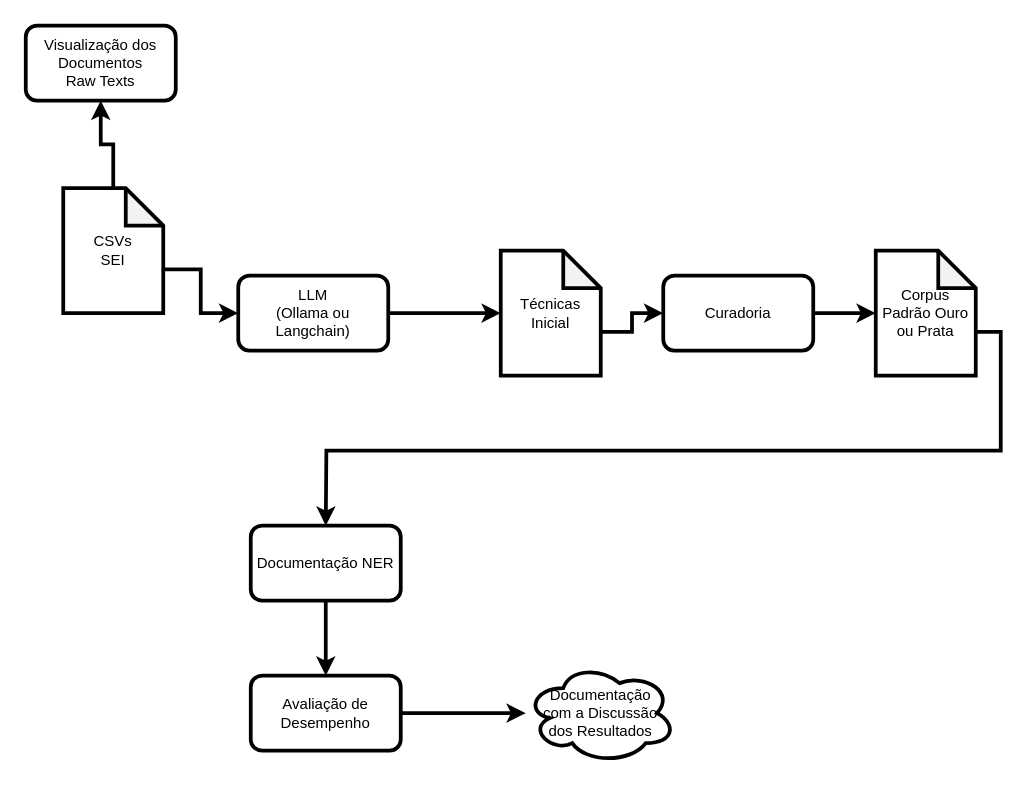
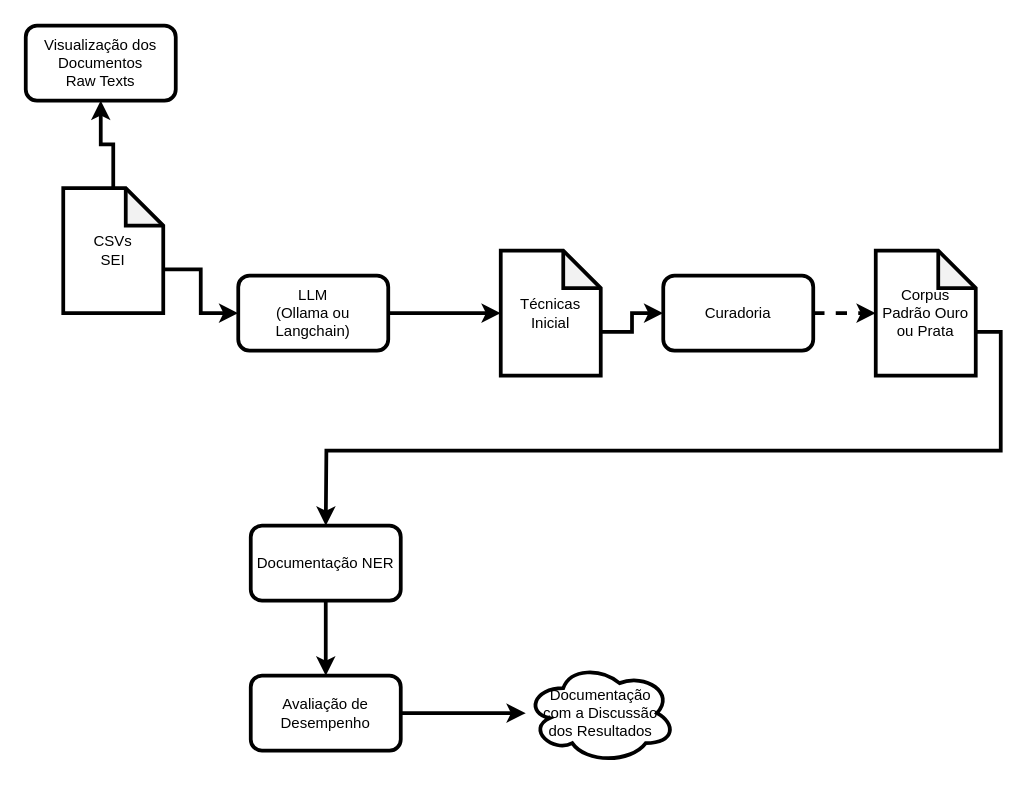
(852, 313) -> (852, 313)
